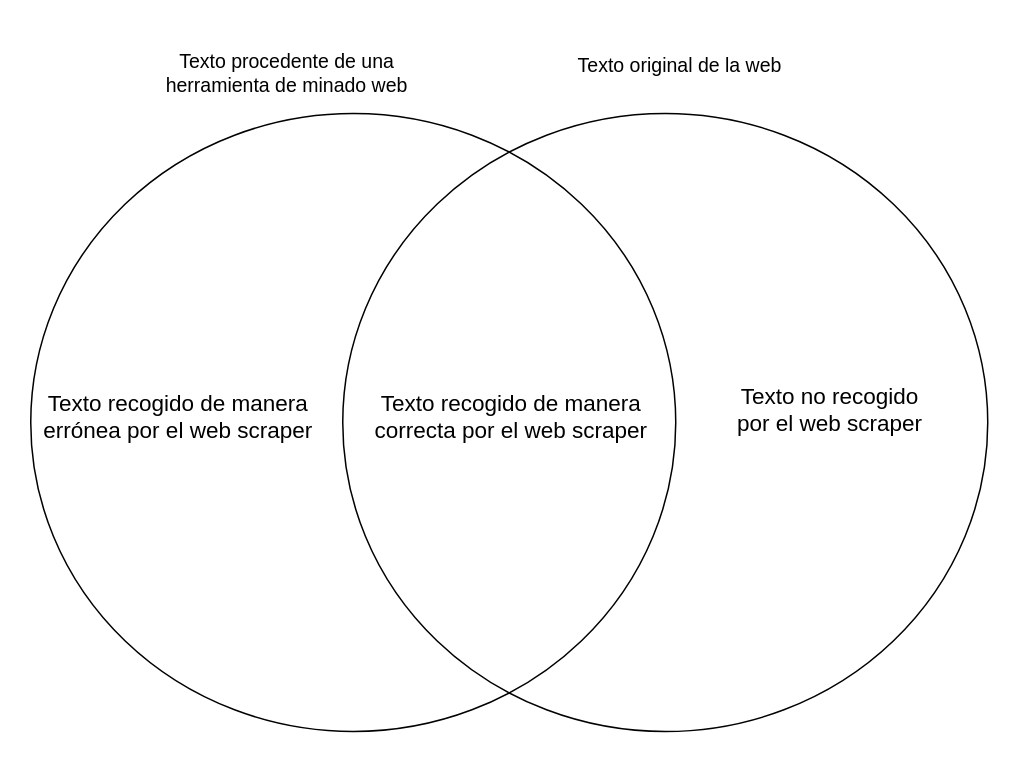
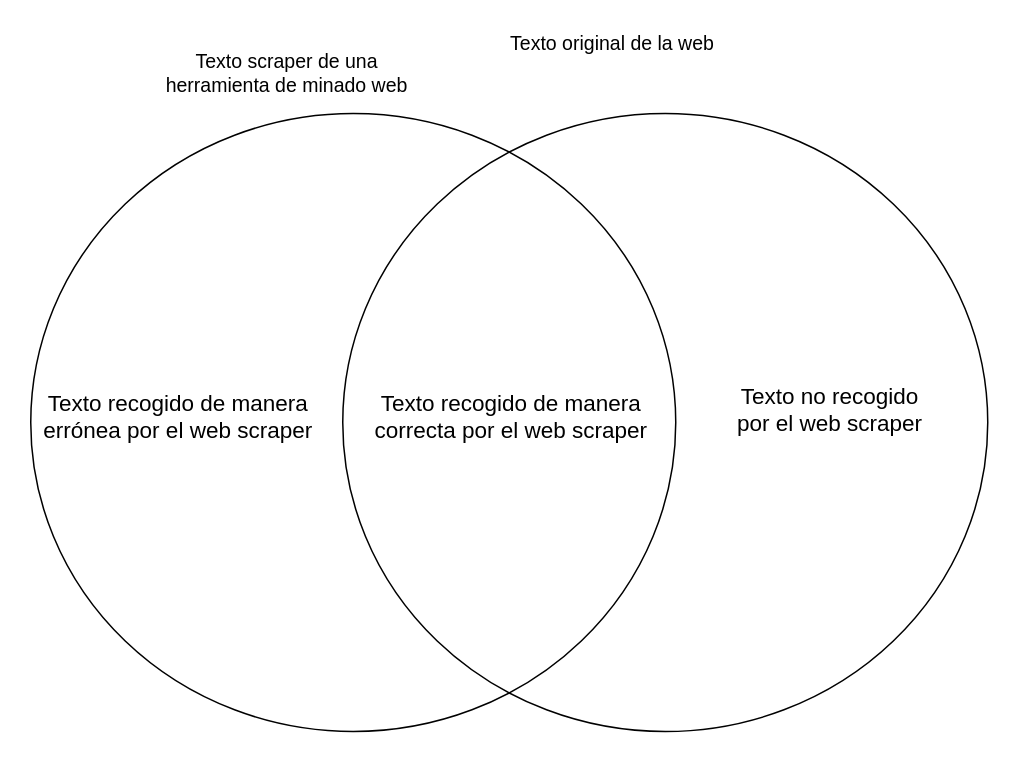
(680, 65) -> (613, 43)
(287, 73) -> (287, 73)
